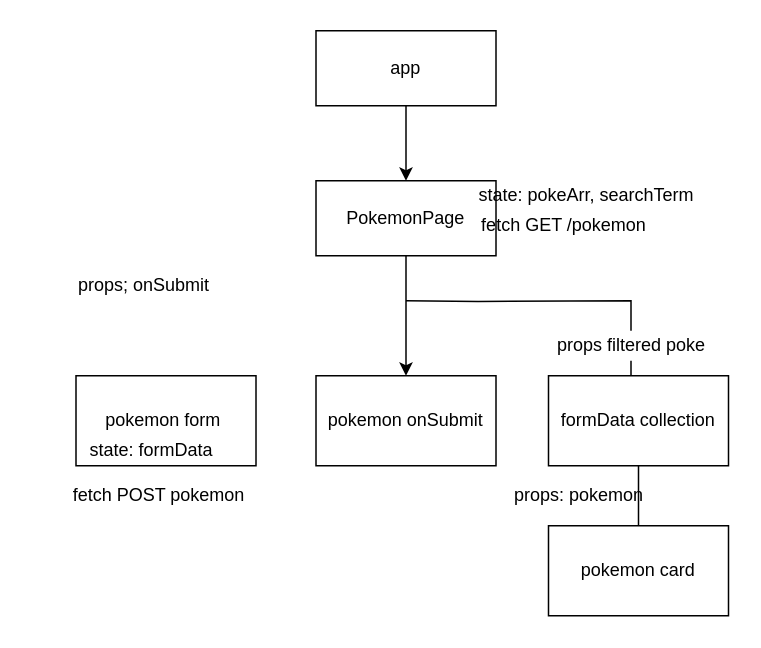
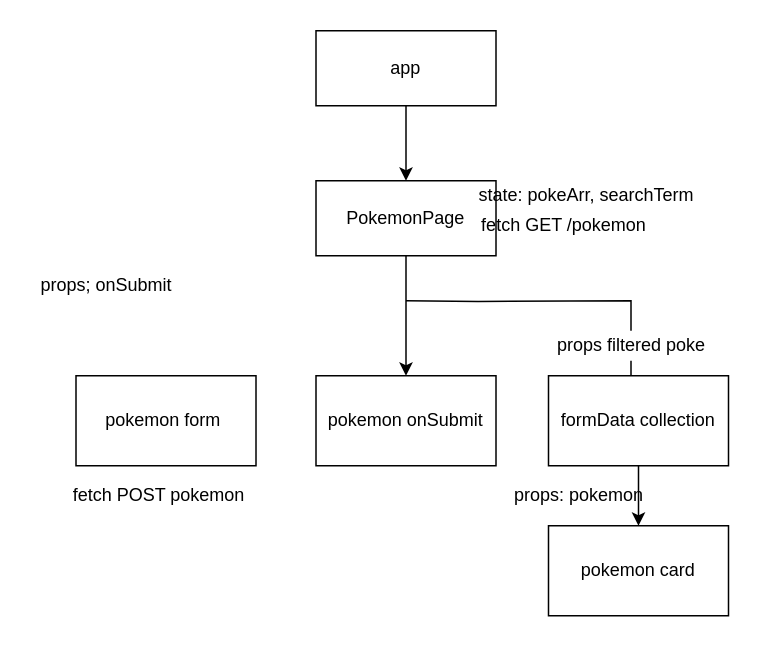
(143, 286) -> (106, 286)
(151, 451) -> none
(638, 518) -> (638, 514)
